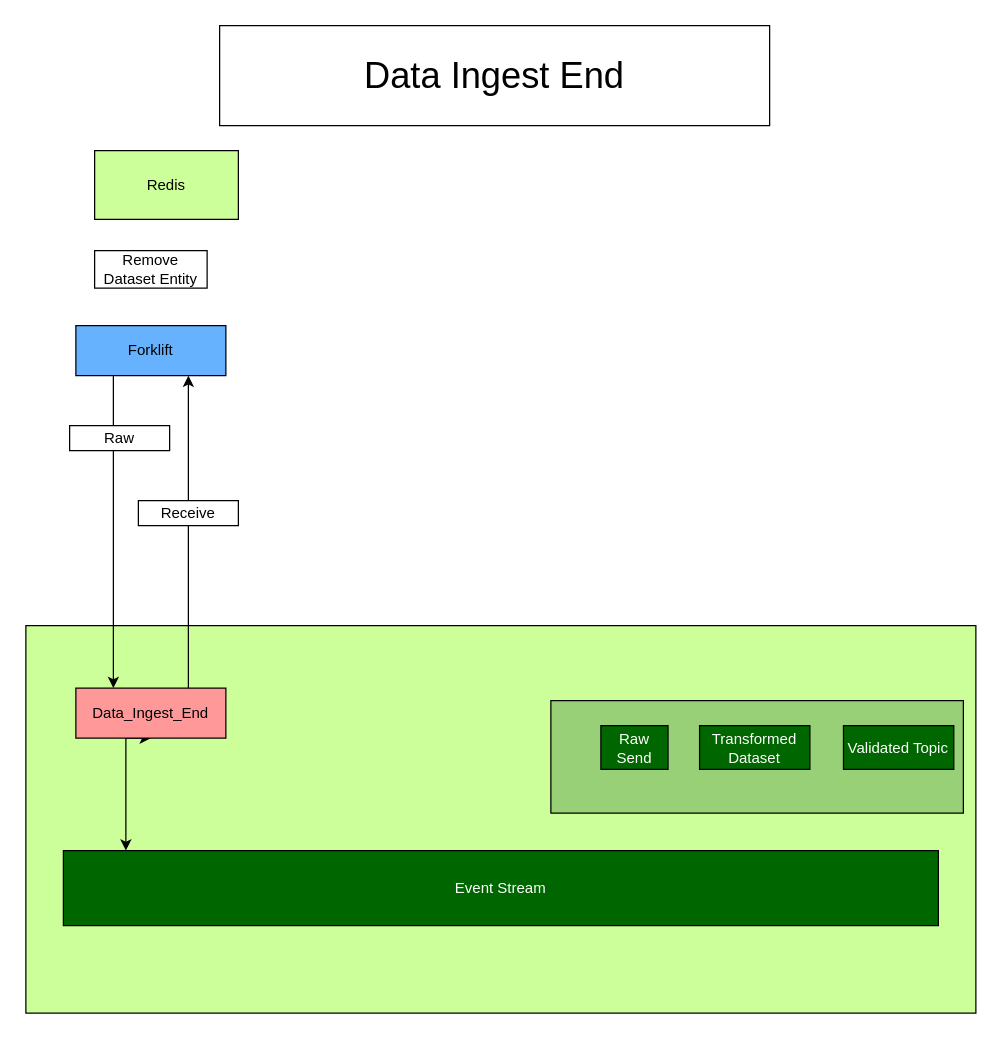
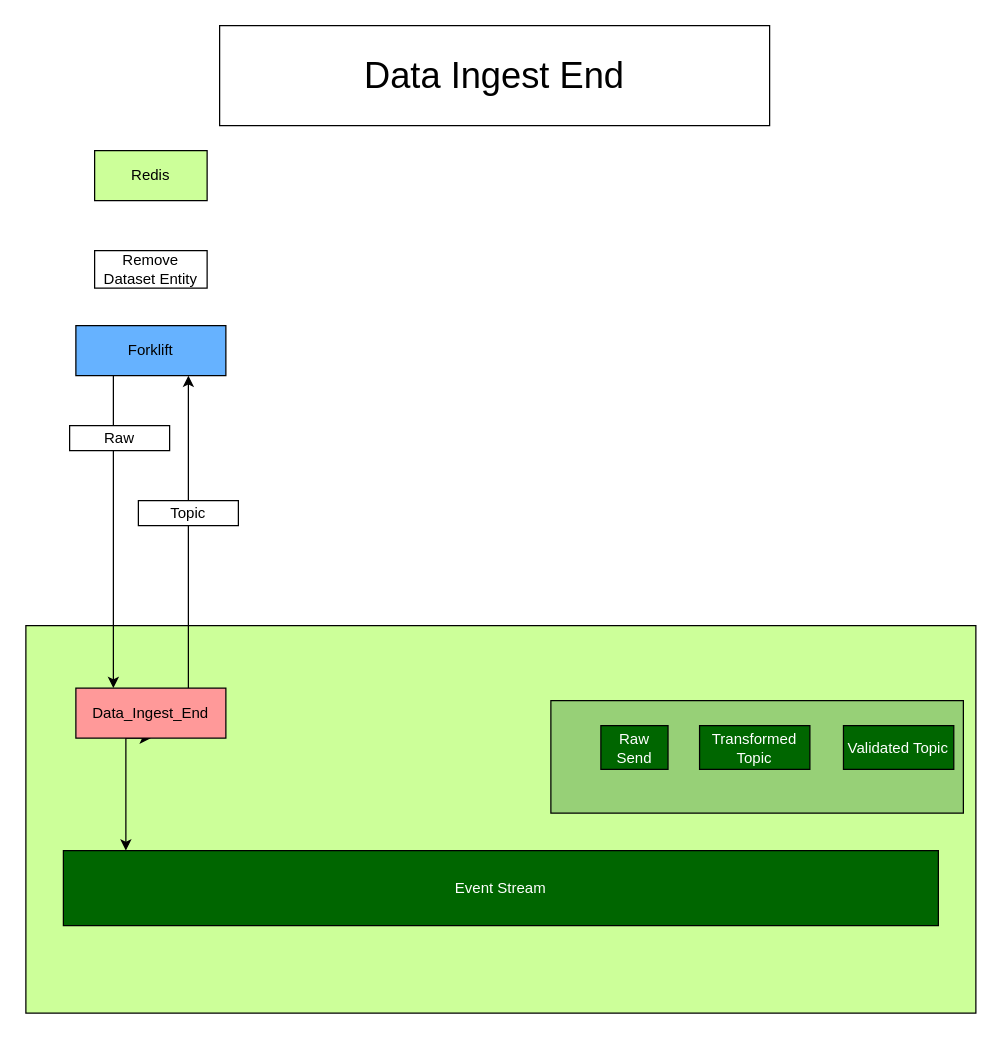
(166, 185) -> (151, 176)
(188, 513) -> (188, 513)
(754, 748) -> (754, 748)
